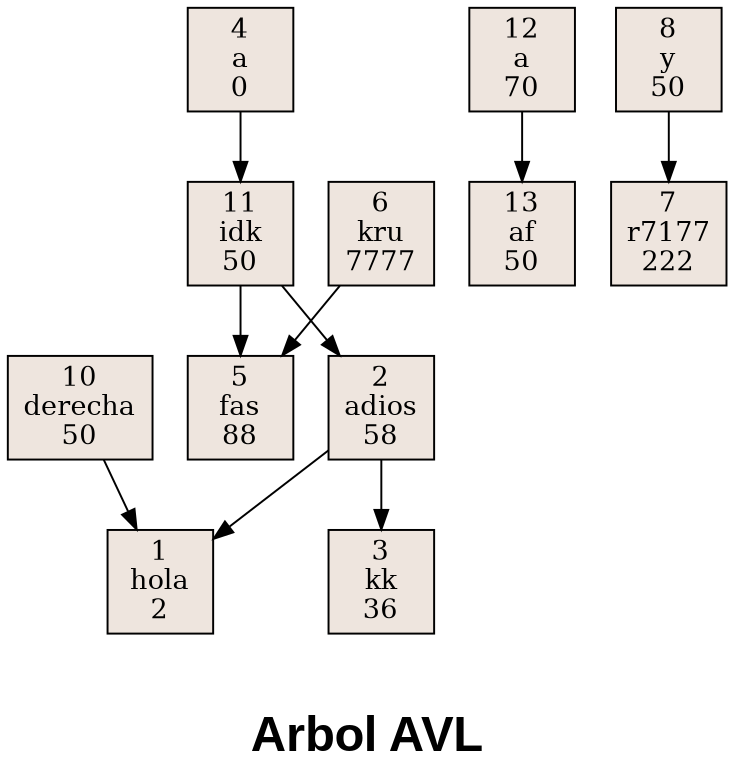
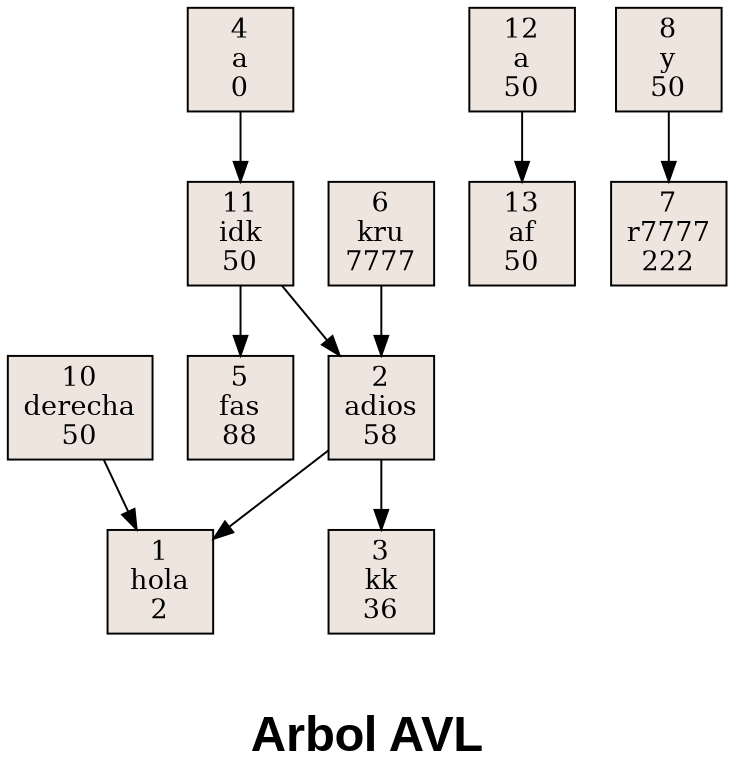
(522, 60) -> (522, 60)
(669, 234) -> (669, 234)
(320, 310) -> (381, 311)
